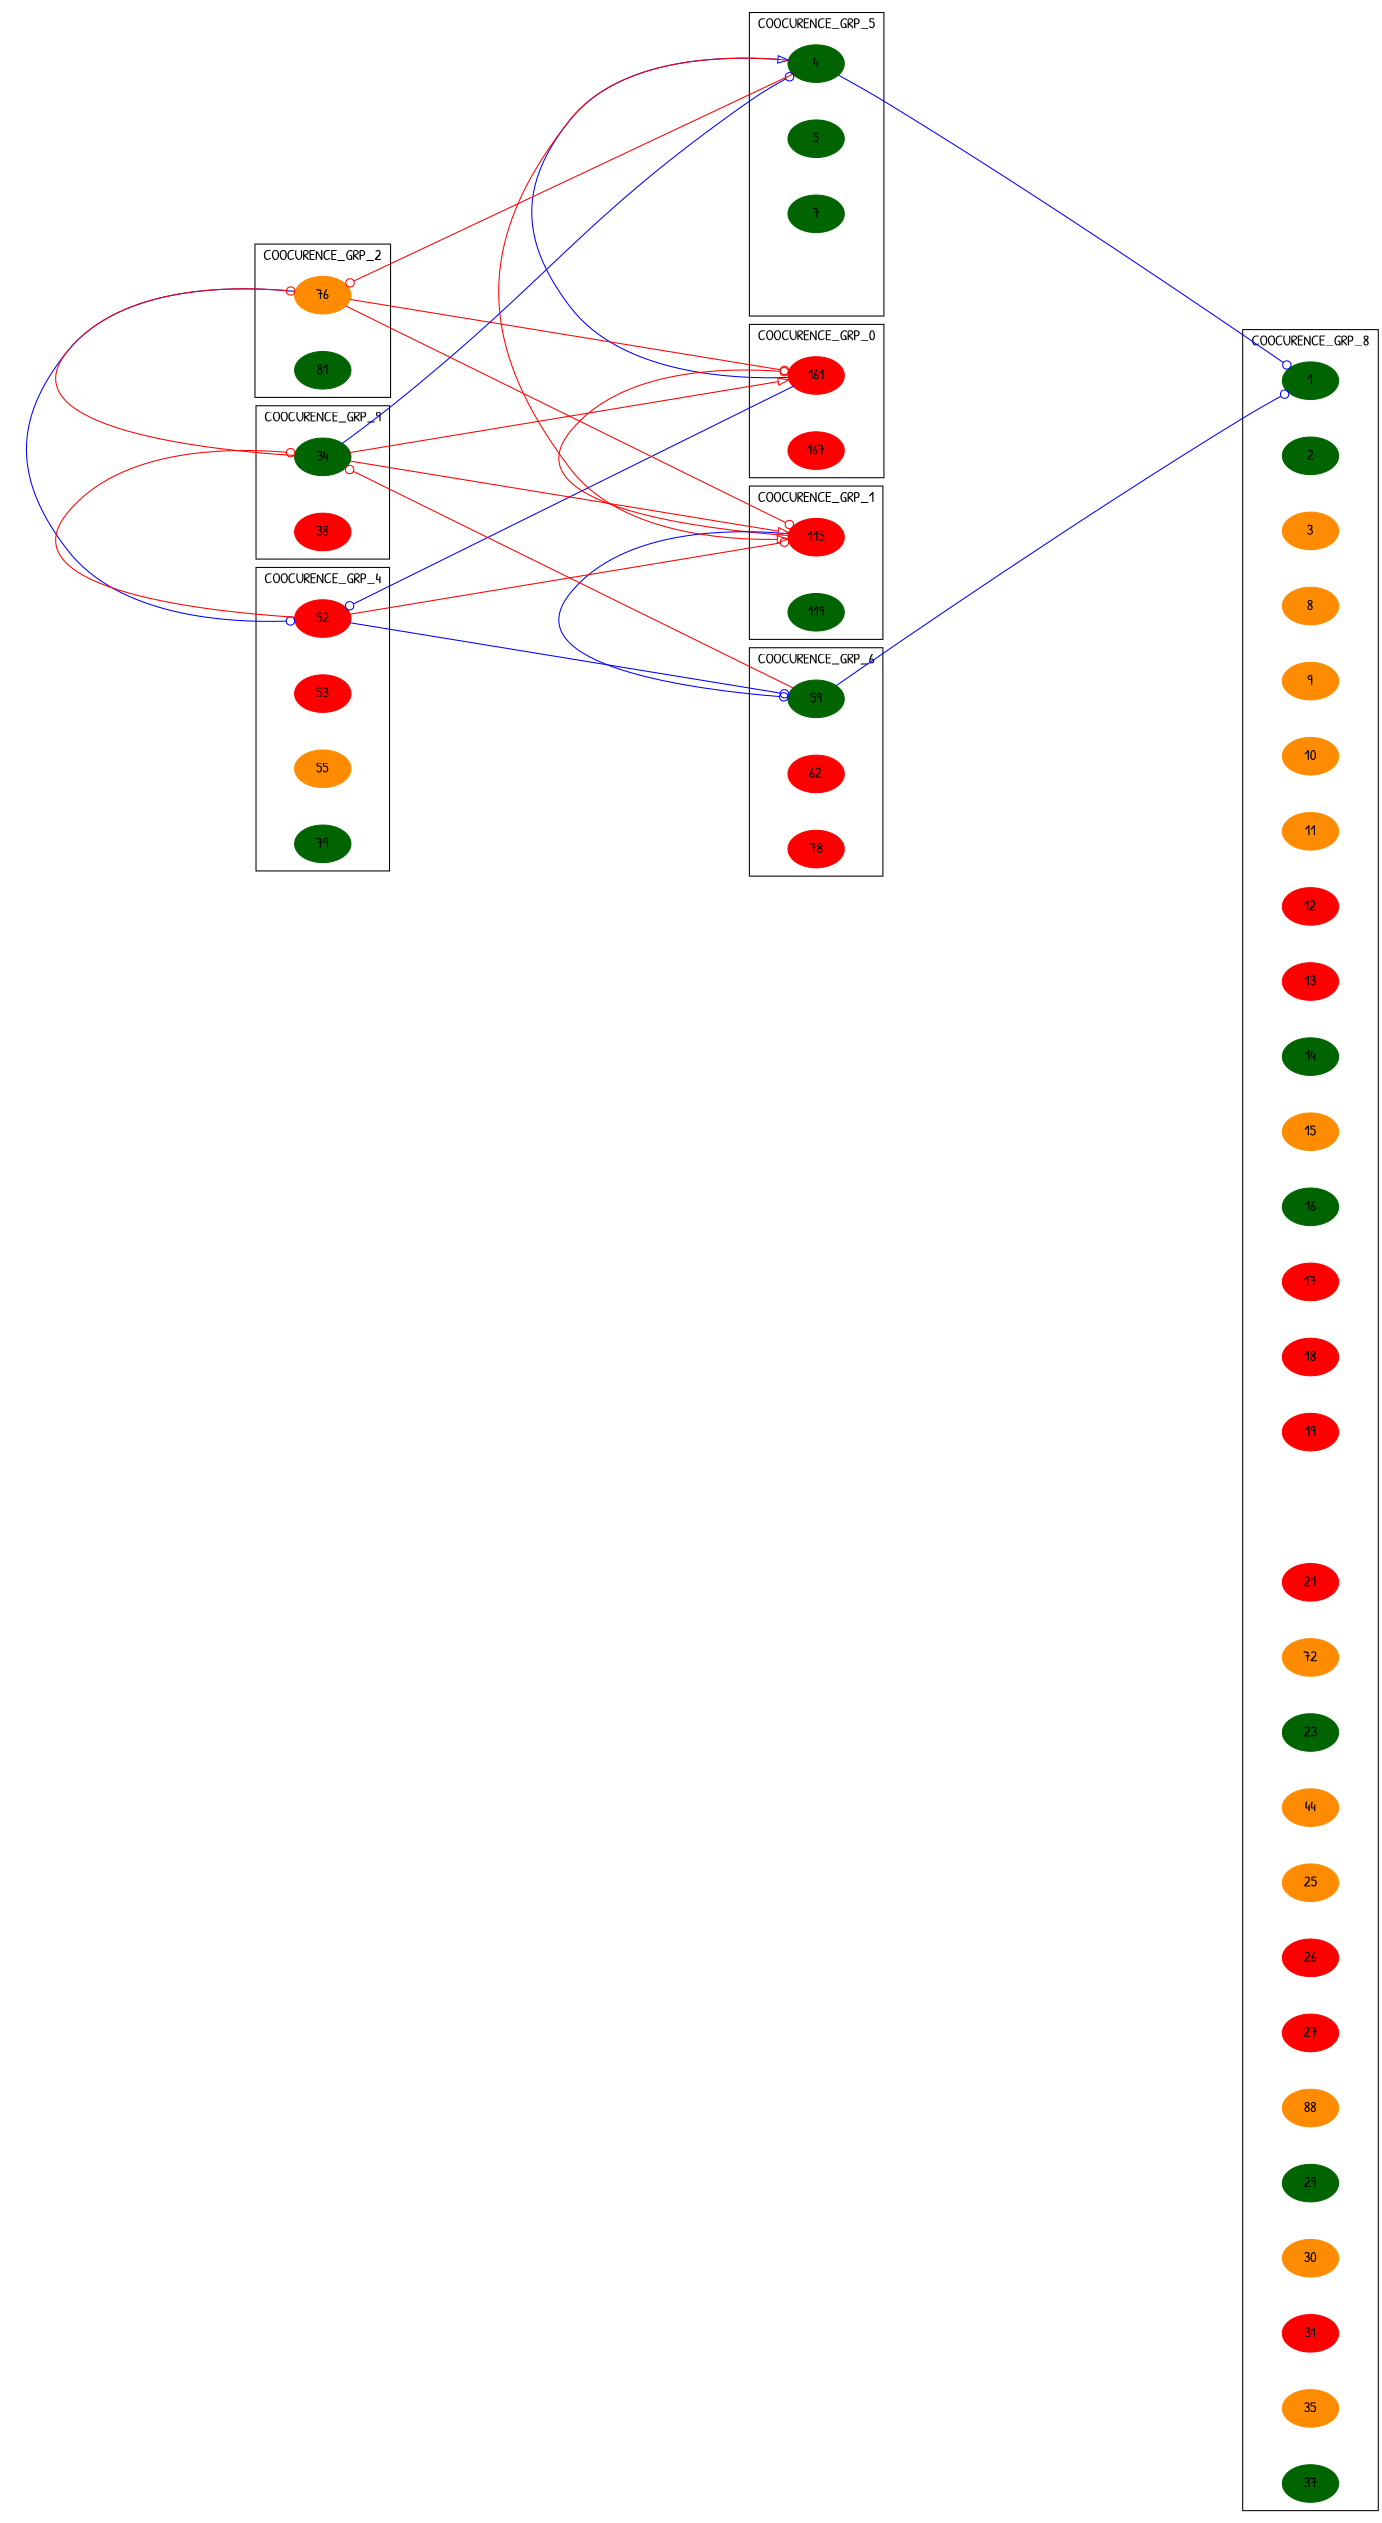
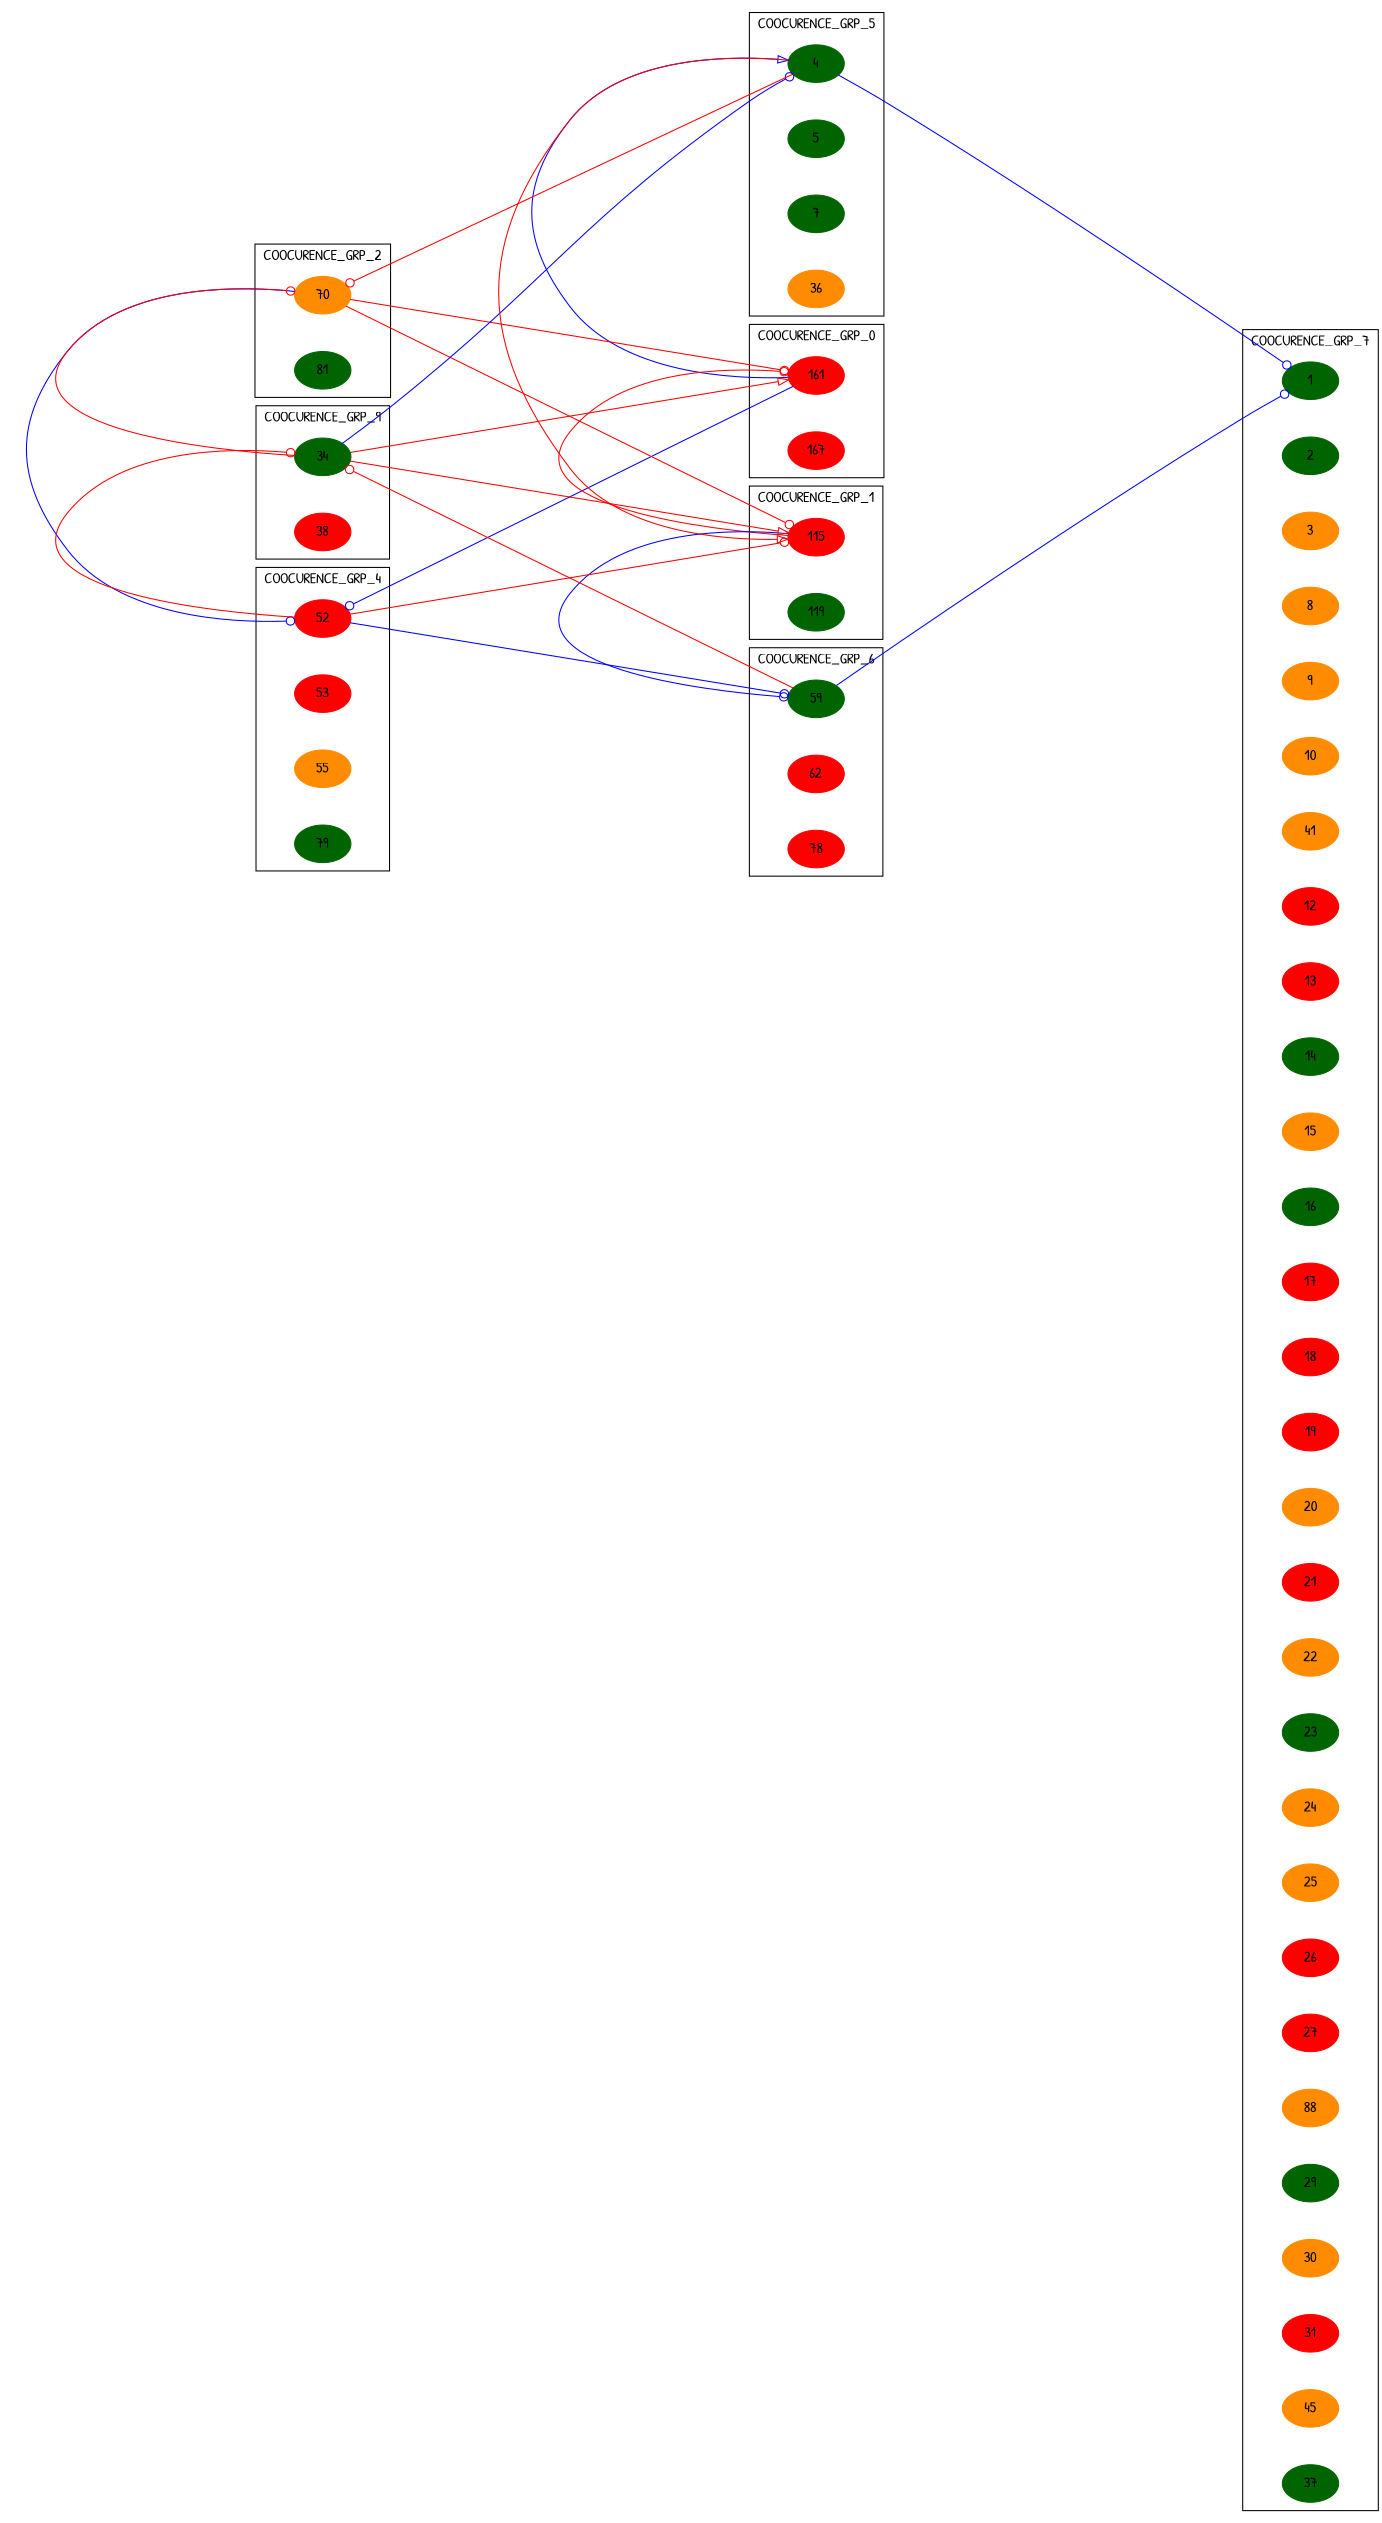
none -> (816, 289)
(323, 295) -> (323, 295)
(1310, 342) -> (1310, 342)
(1310, 831) -> (1310, 831)
none -> (1310, 1507)
(1310, 1657) -> (1310, 1657)
(1310, 1808) -> (1310, 1808)
(1310, 2408) -> (1310, 2408)
